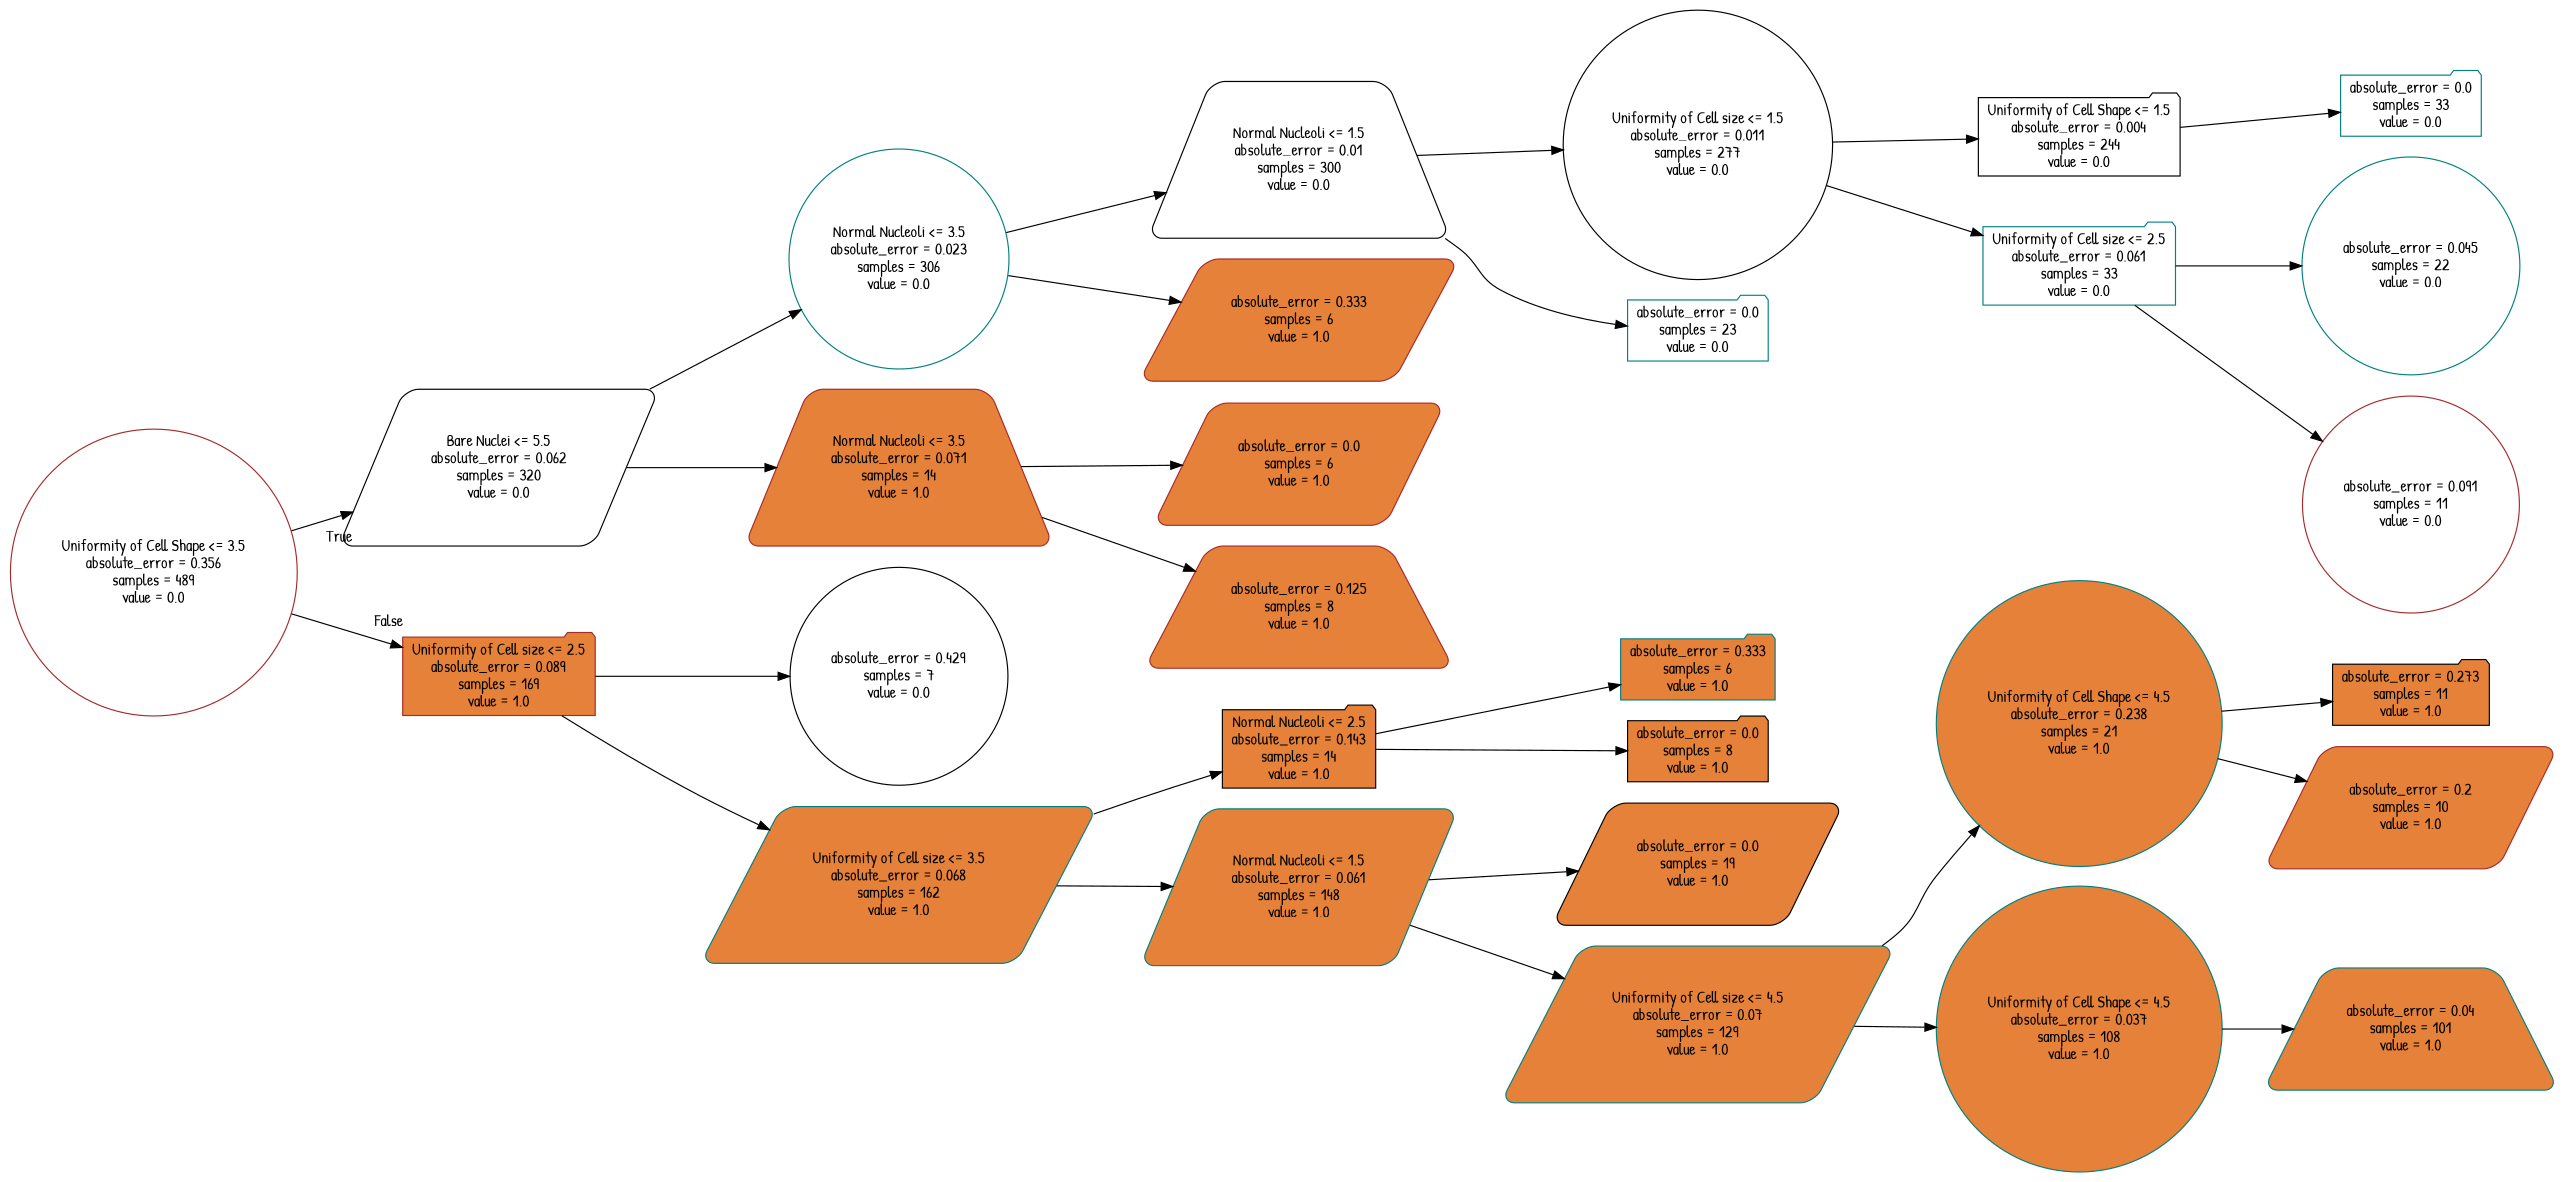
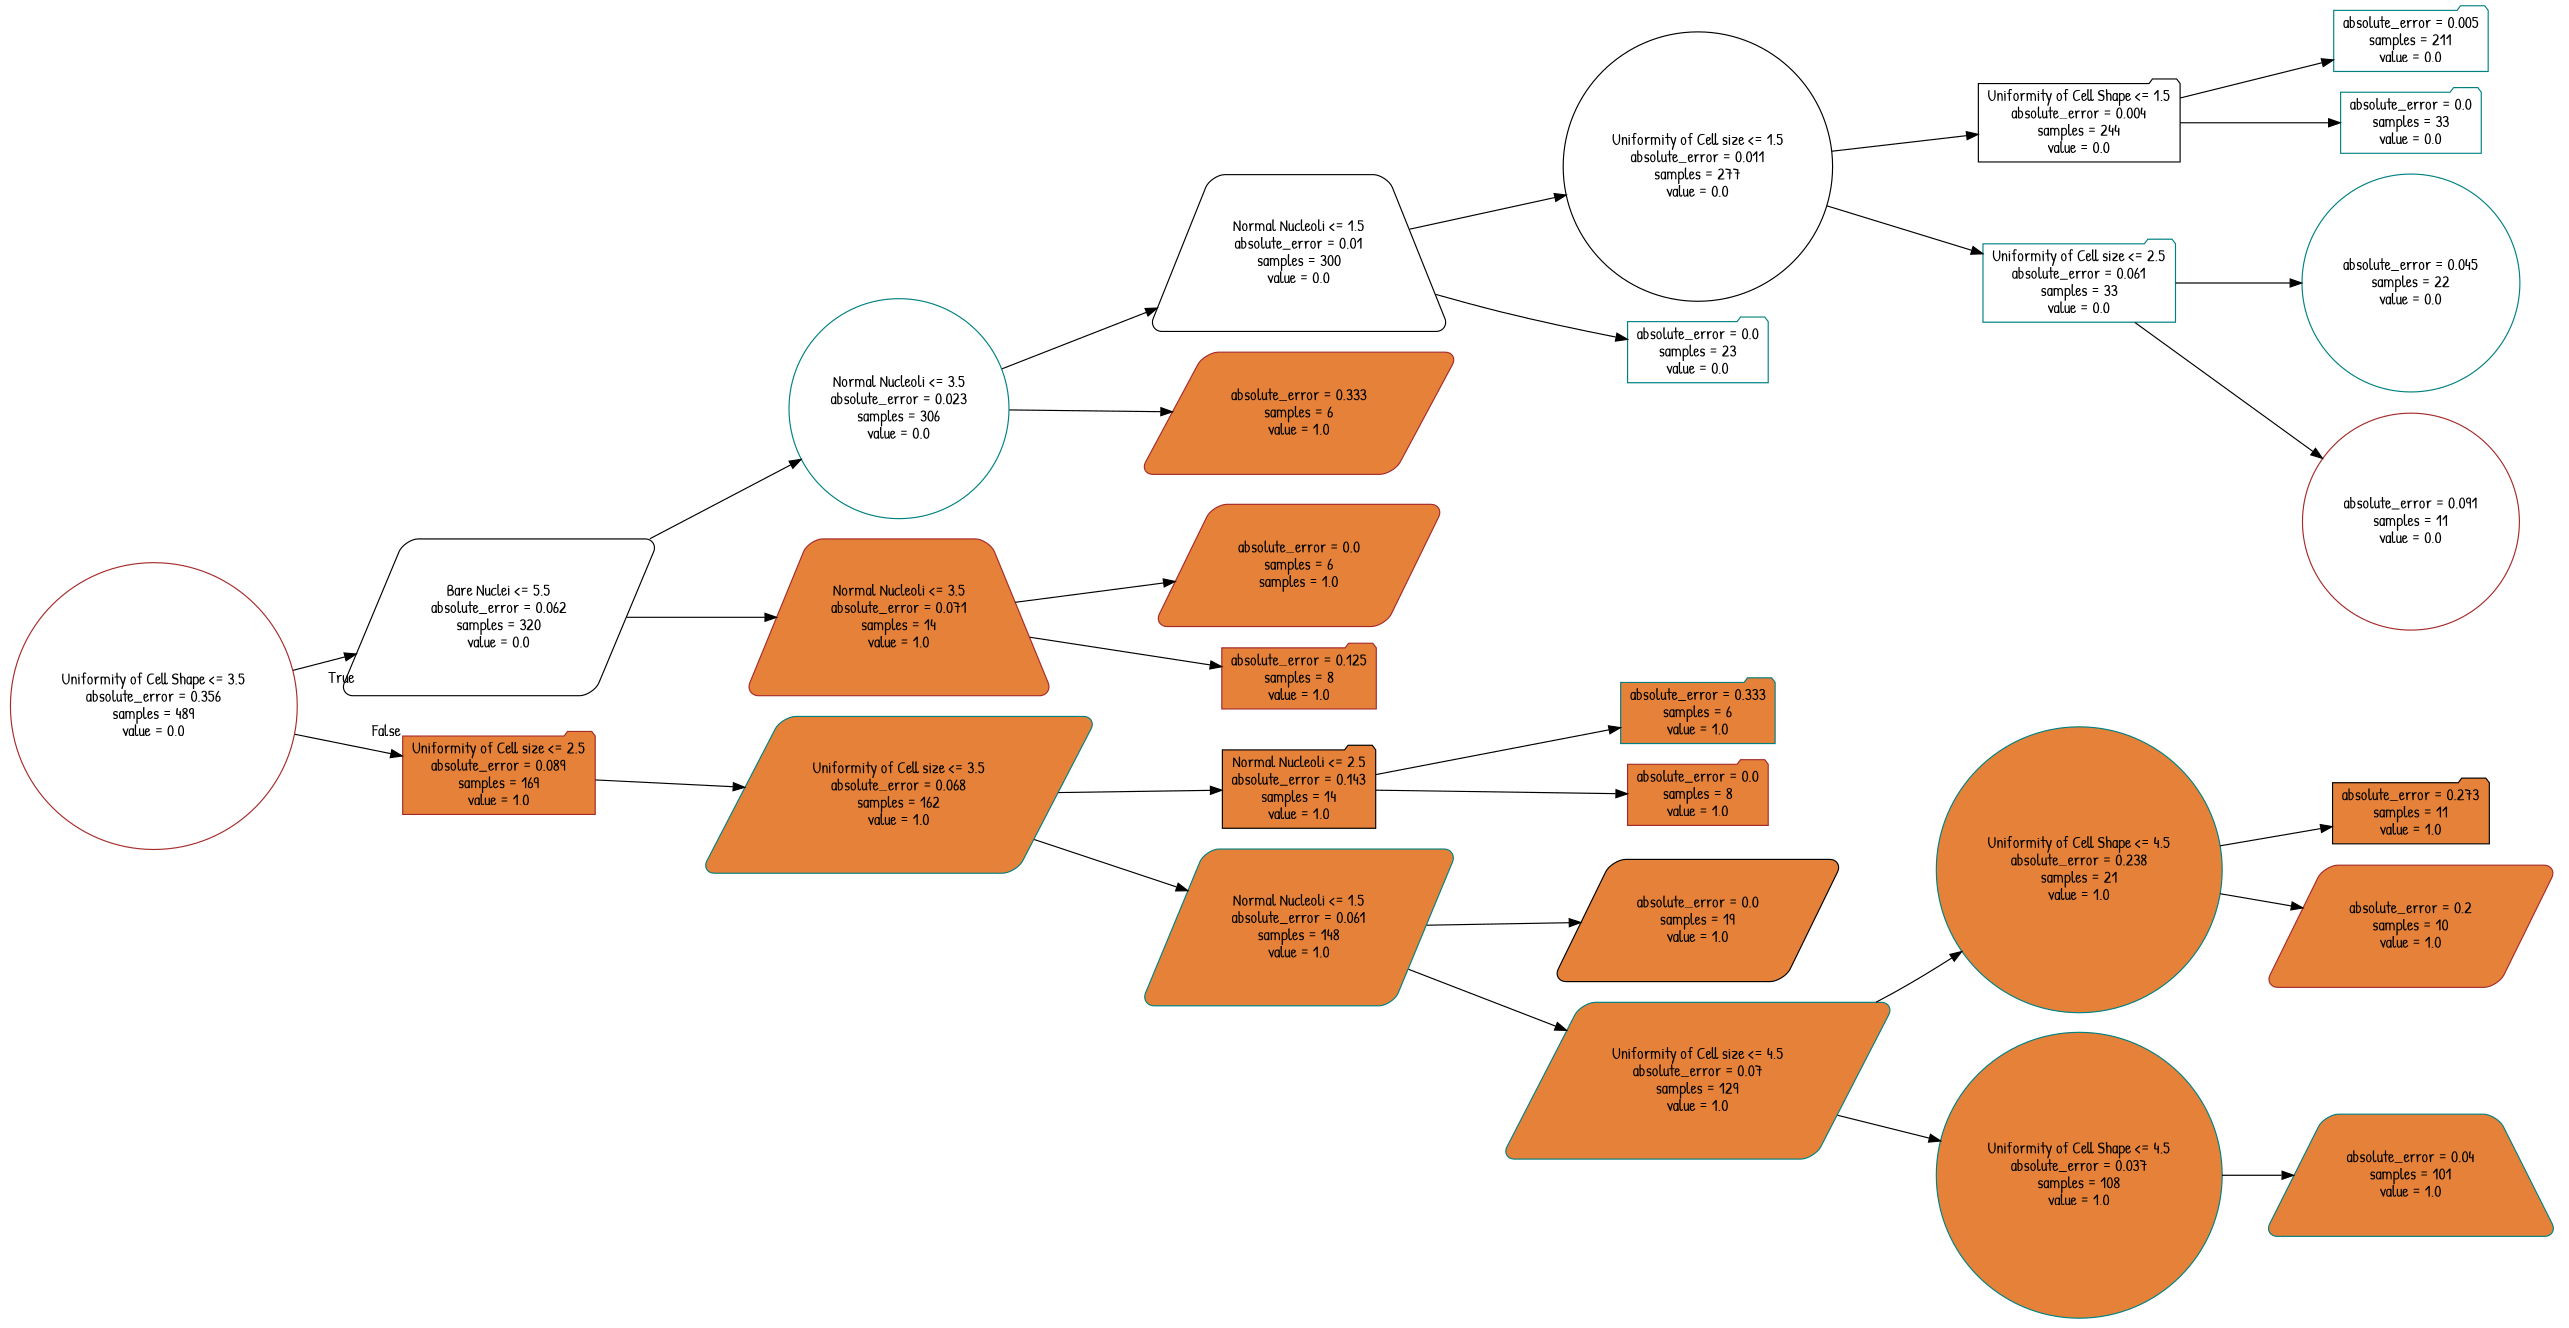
none -> (2411, 41)
(1299, 464) -> (1299, 565)
(1299, 607) -> (1299, 678)
(899, 676) -> none
(1698, 751) -> (1698, 795)
